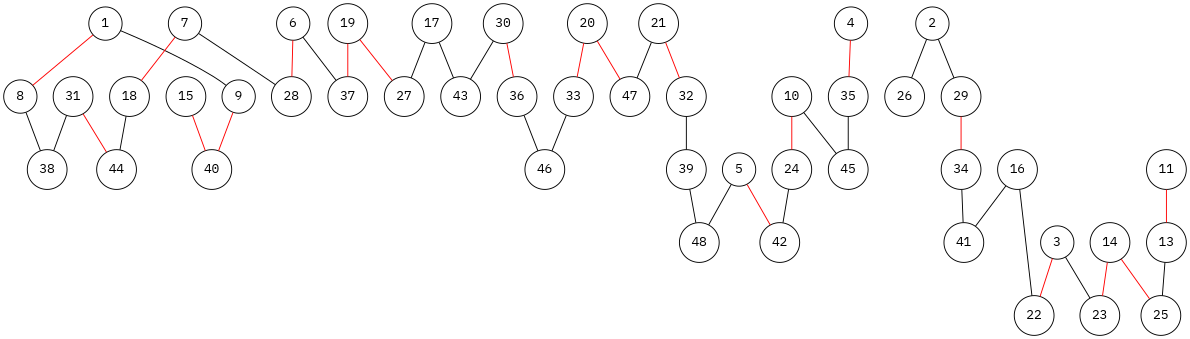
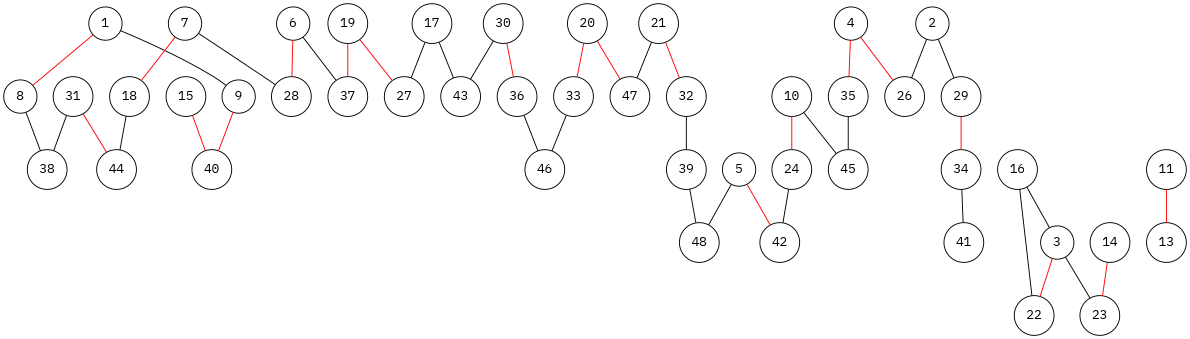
none -> (877, 59)
(991, 206) -> (1038, 208)
(1161, 315) -> none
